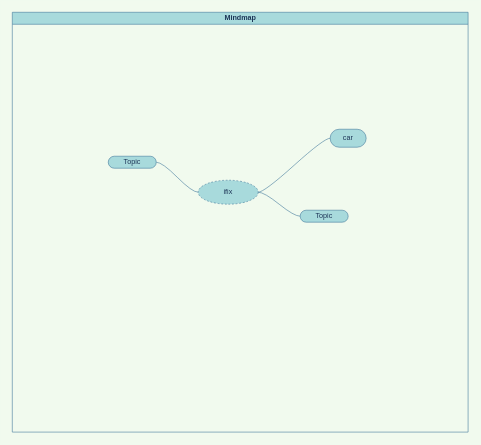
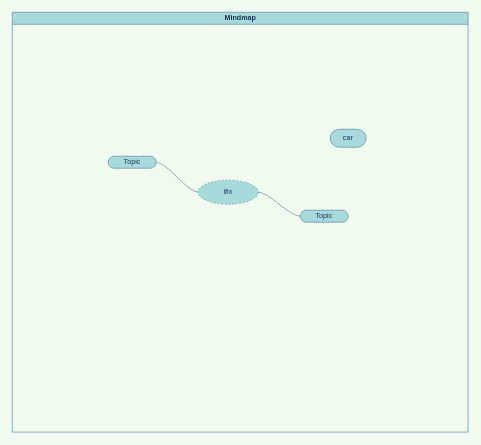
(296, 164) -> none
